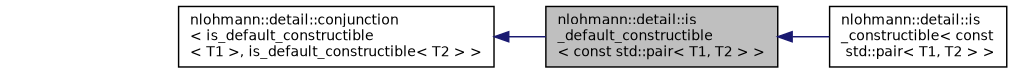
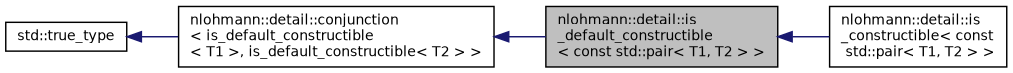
none -> (66, 37)
